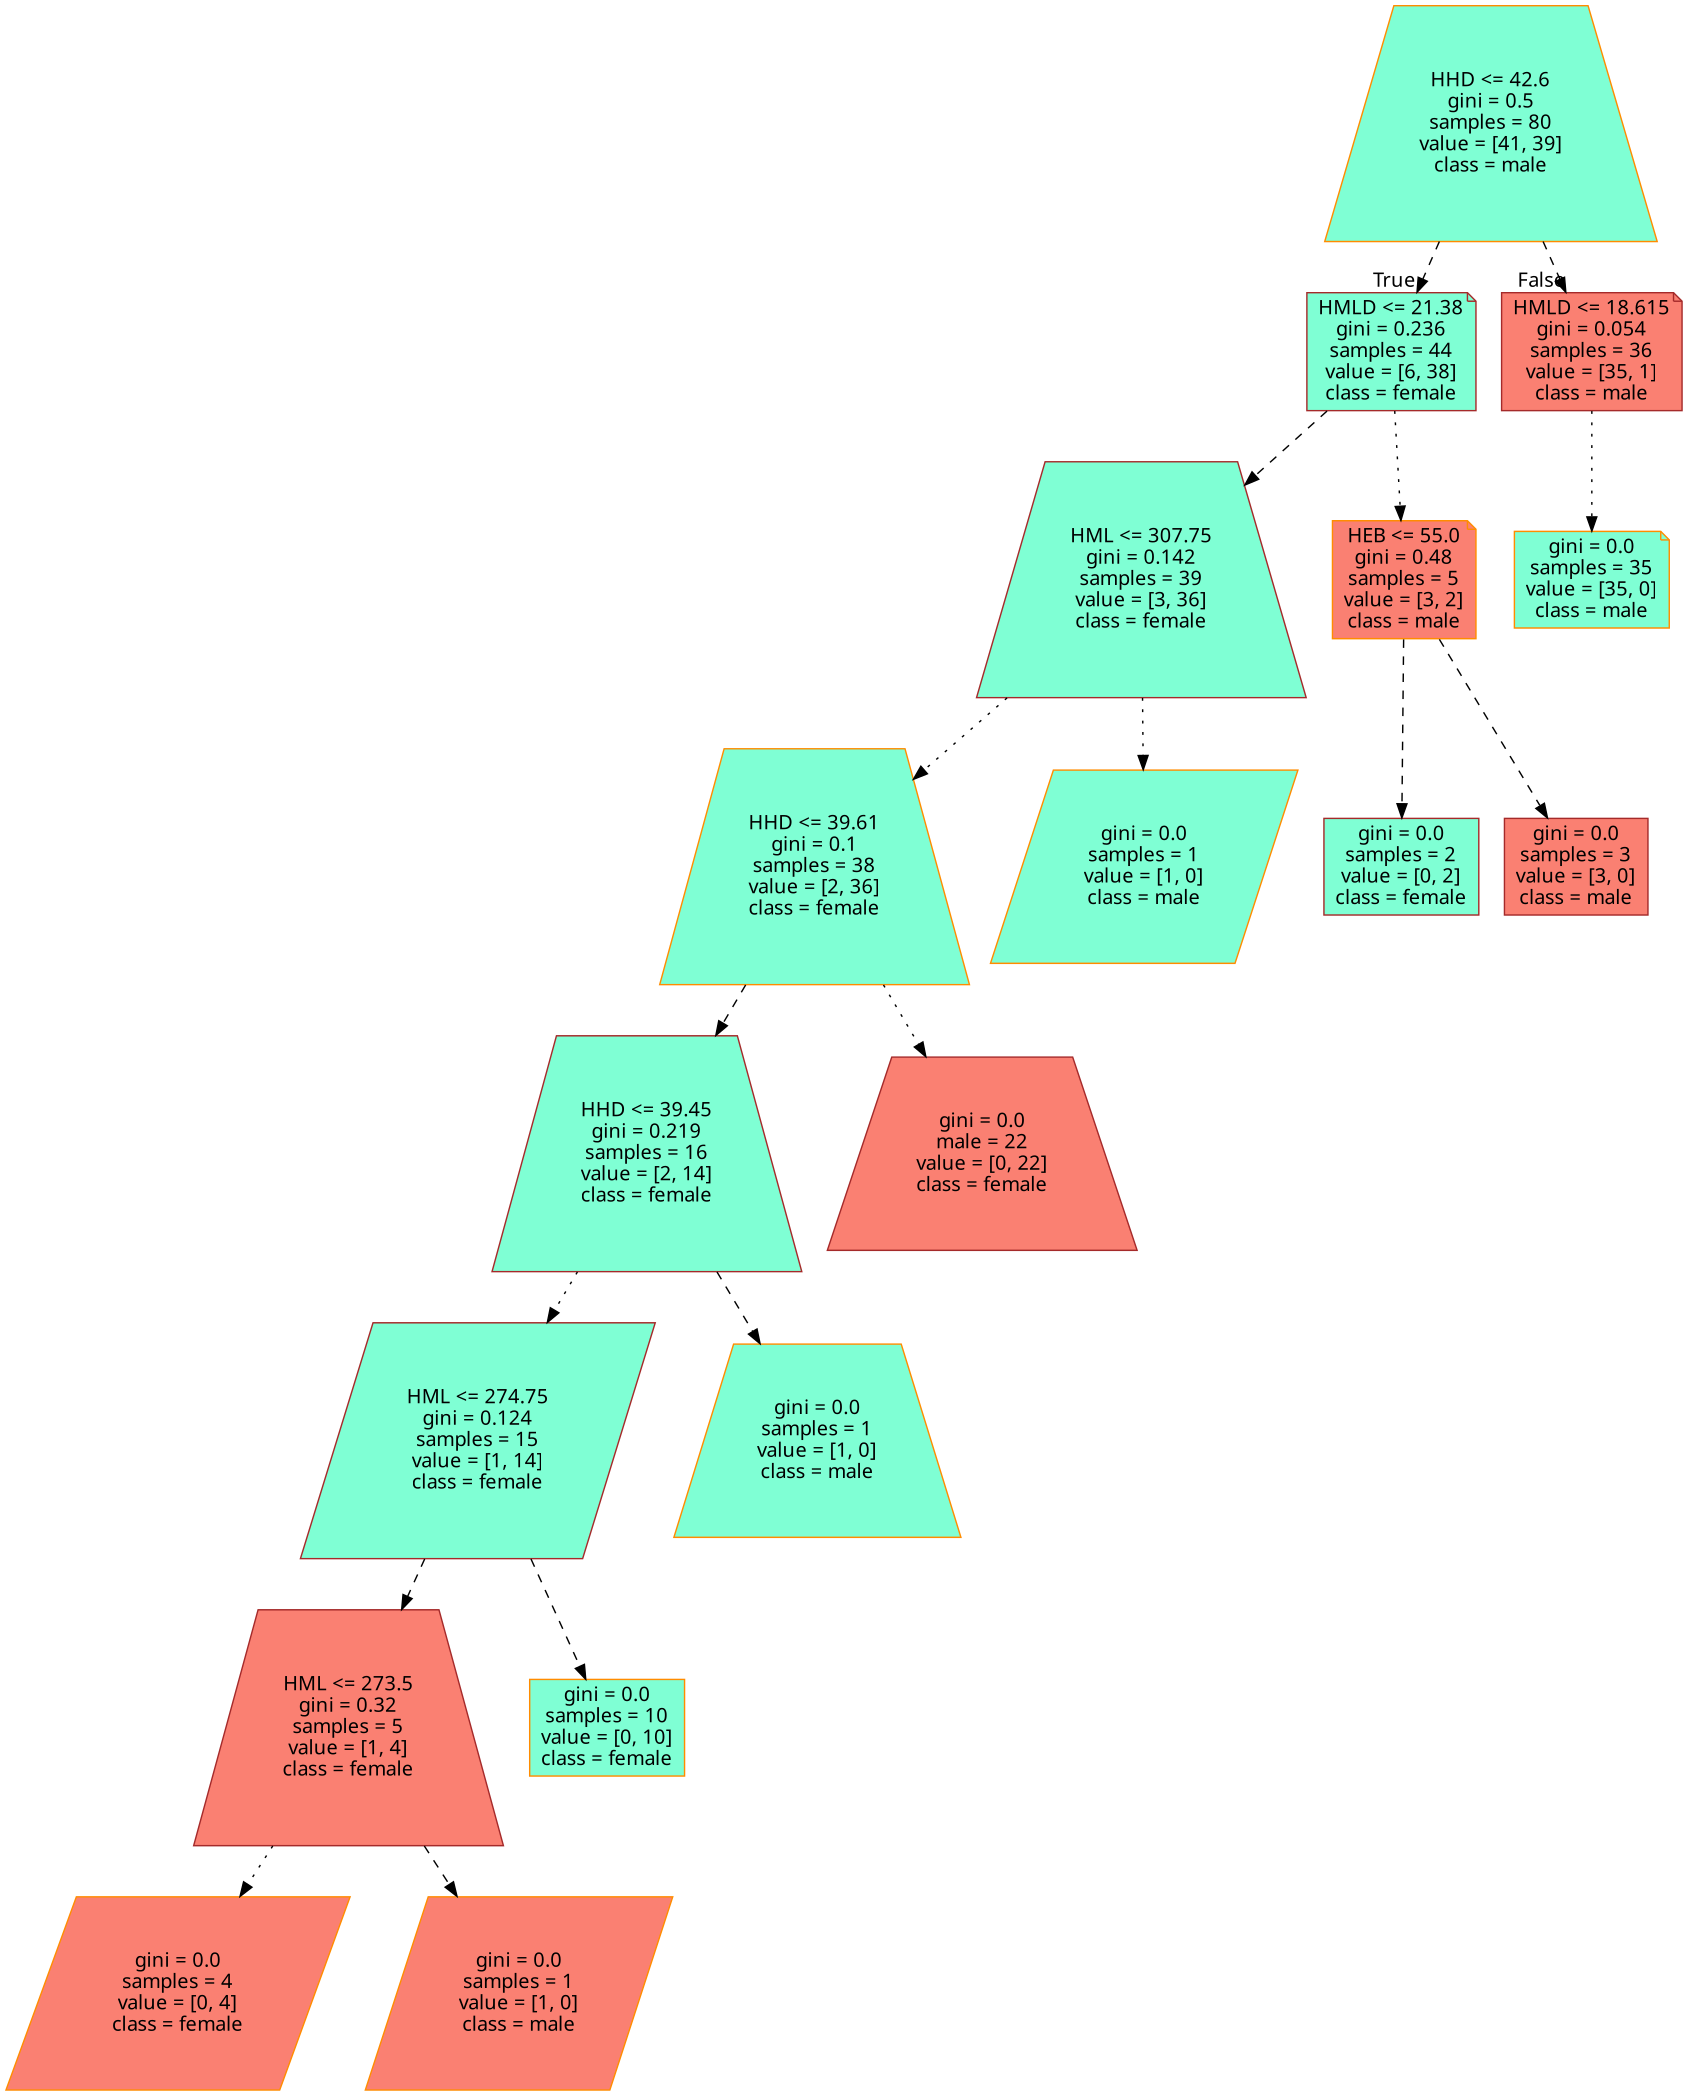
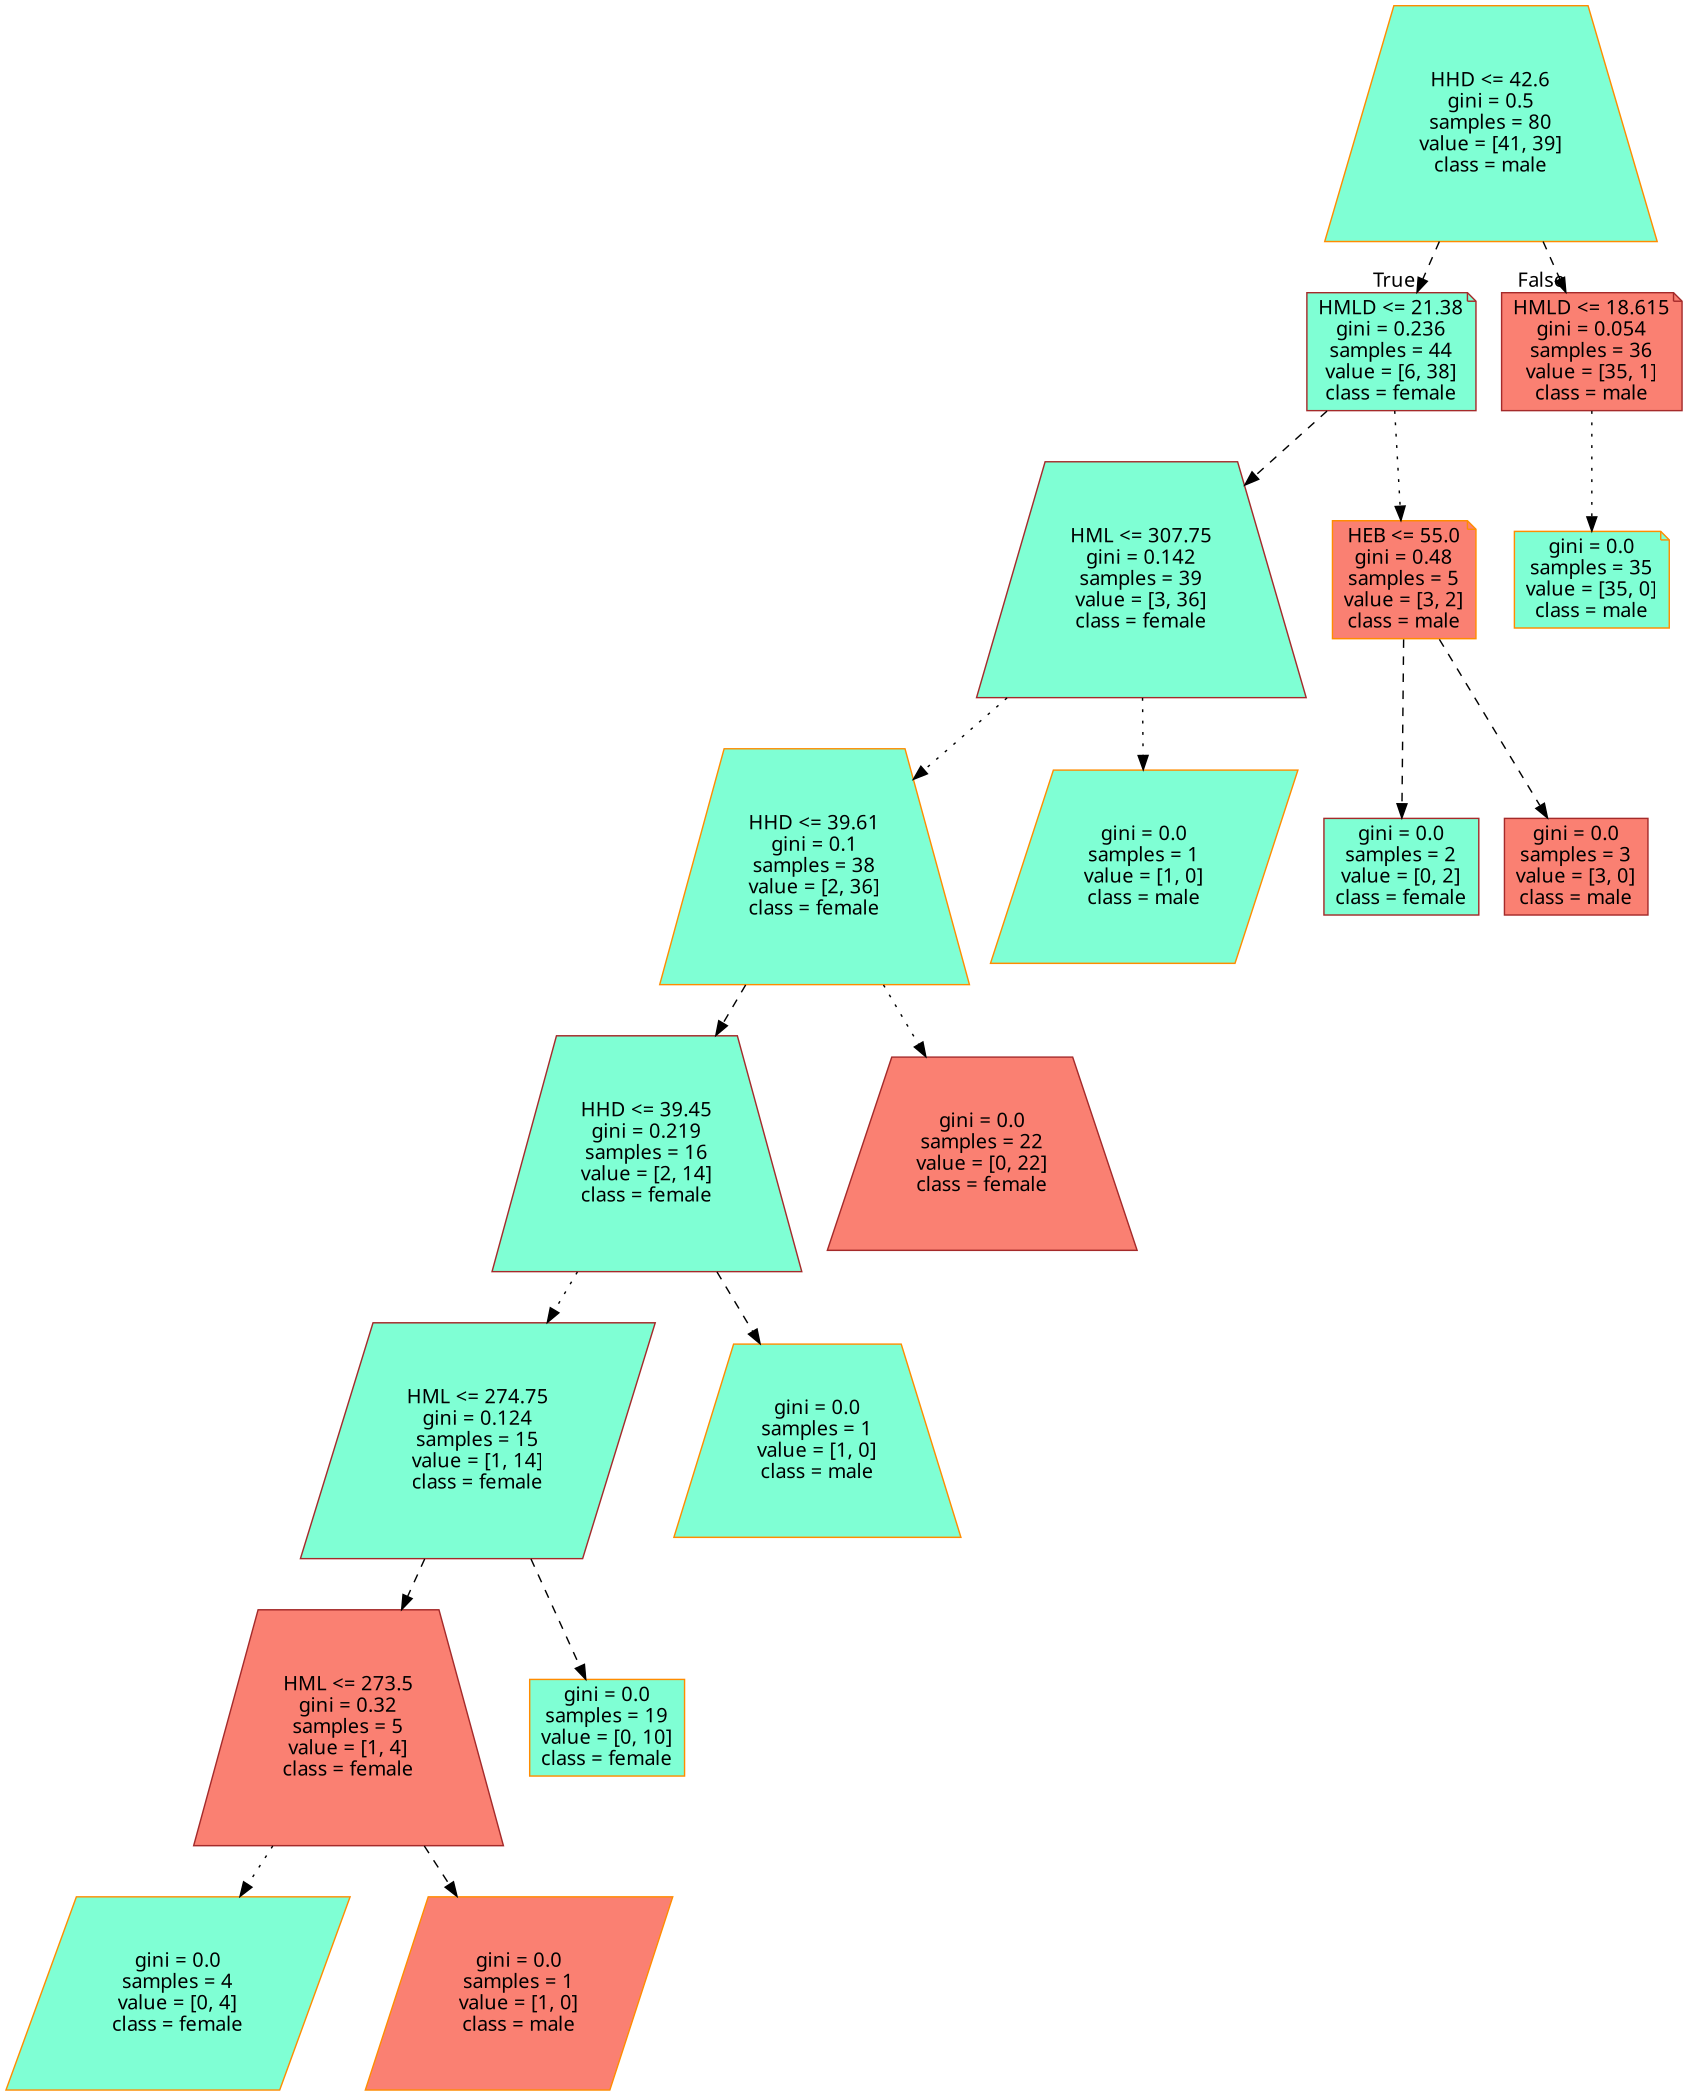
(982, 1154) -> (982, 1154)
(607, 1728) -> (607, 1728)
(178, 1993) -> (178, 1993)
